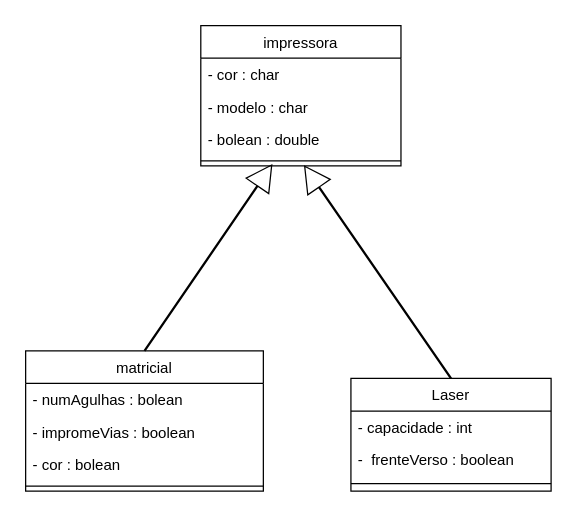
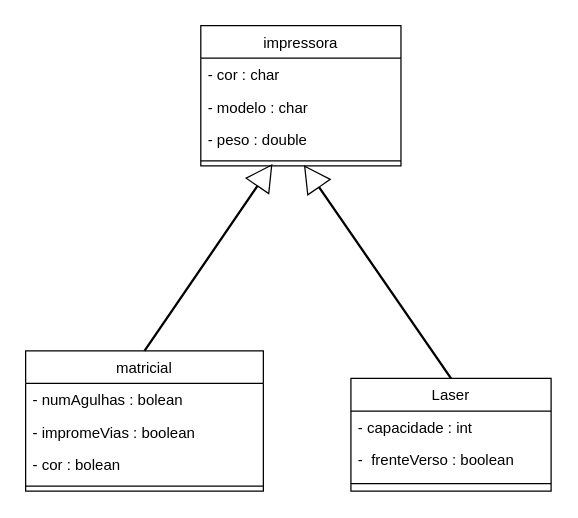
(267, 140) -> (261, 140)
